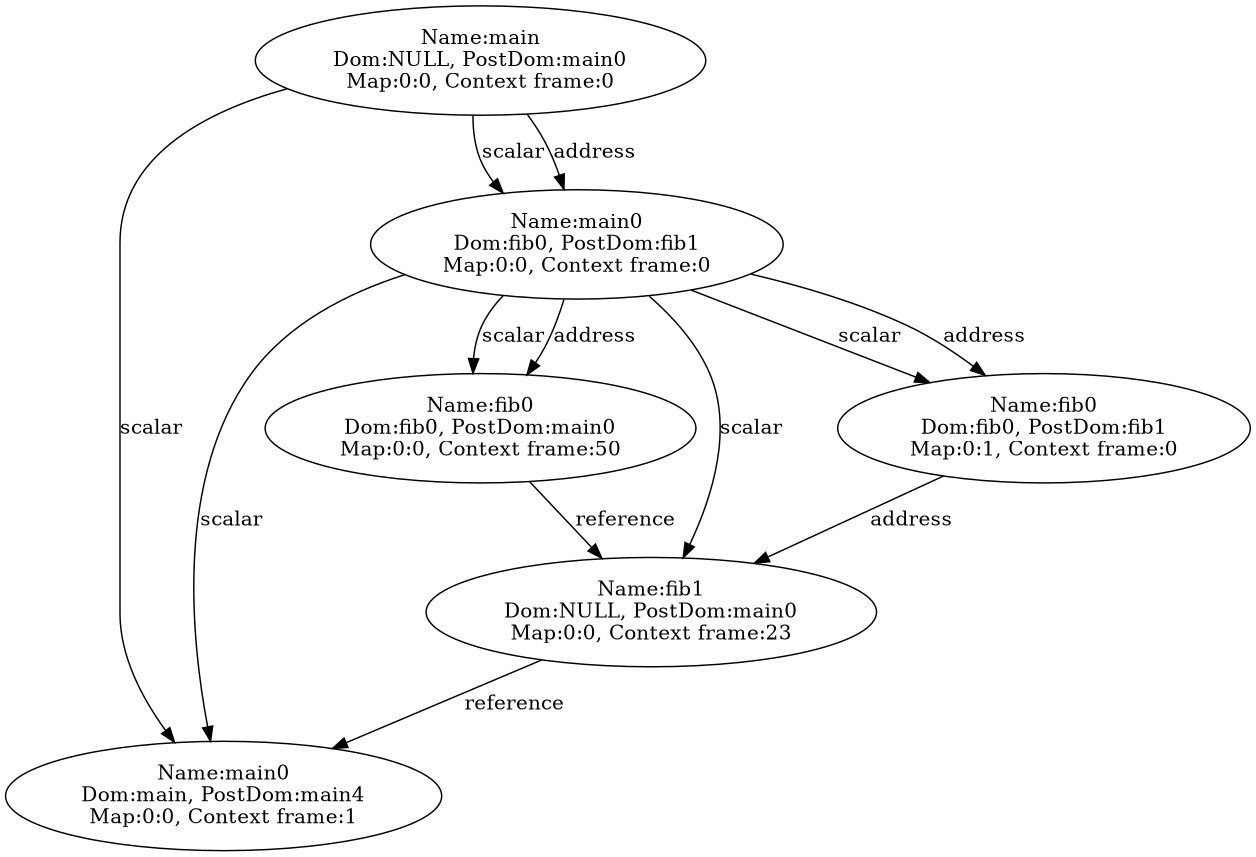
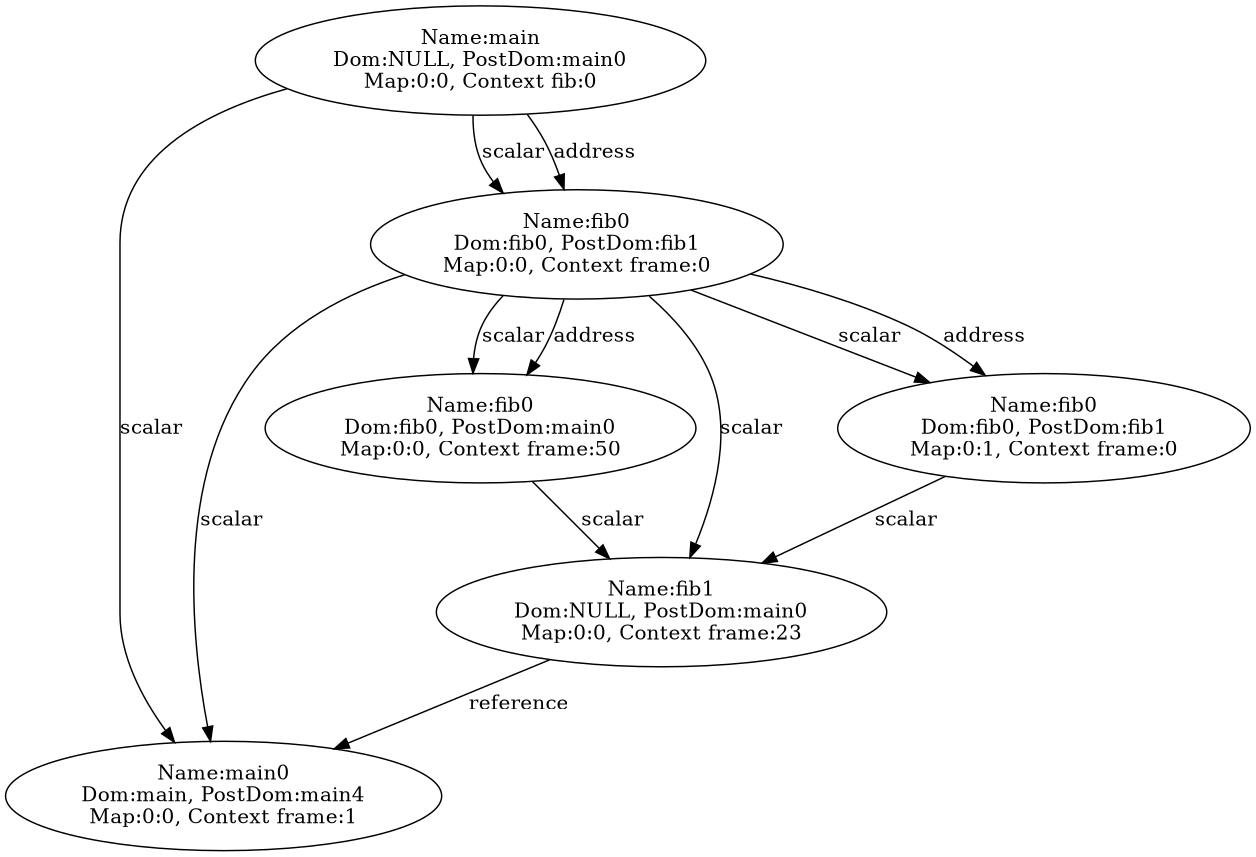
(481, 61) -> (481, 61)
(577, 244) -> (577, 244)
(626, 520) -> (613, 520)
(912, 520) -> (906, 520)
